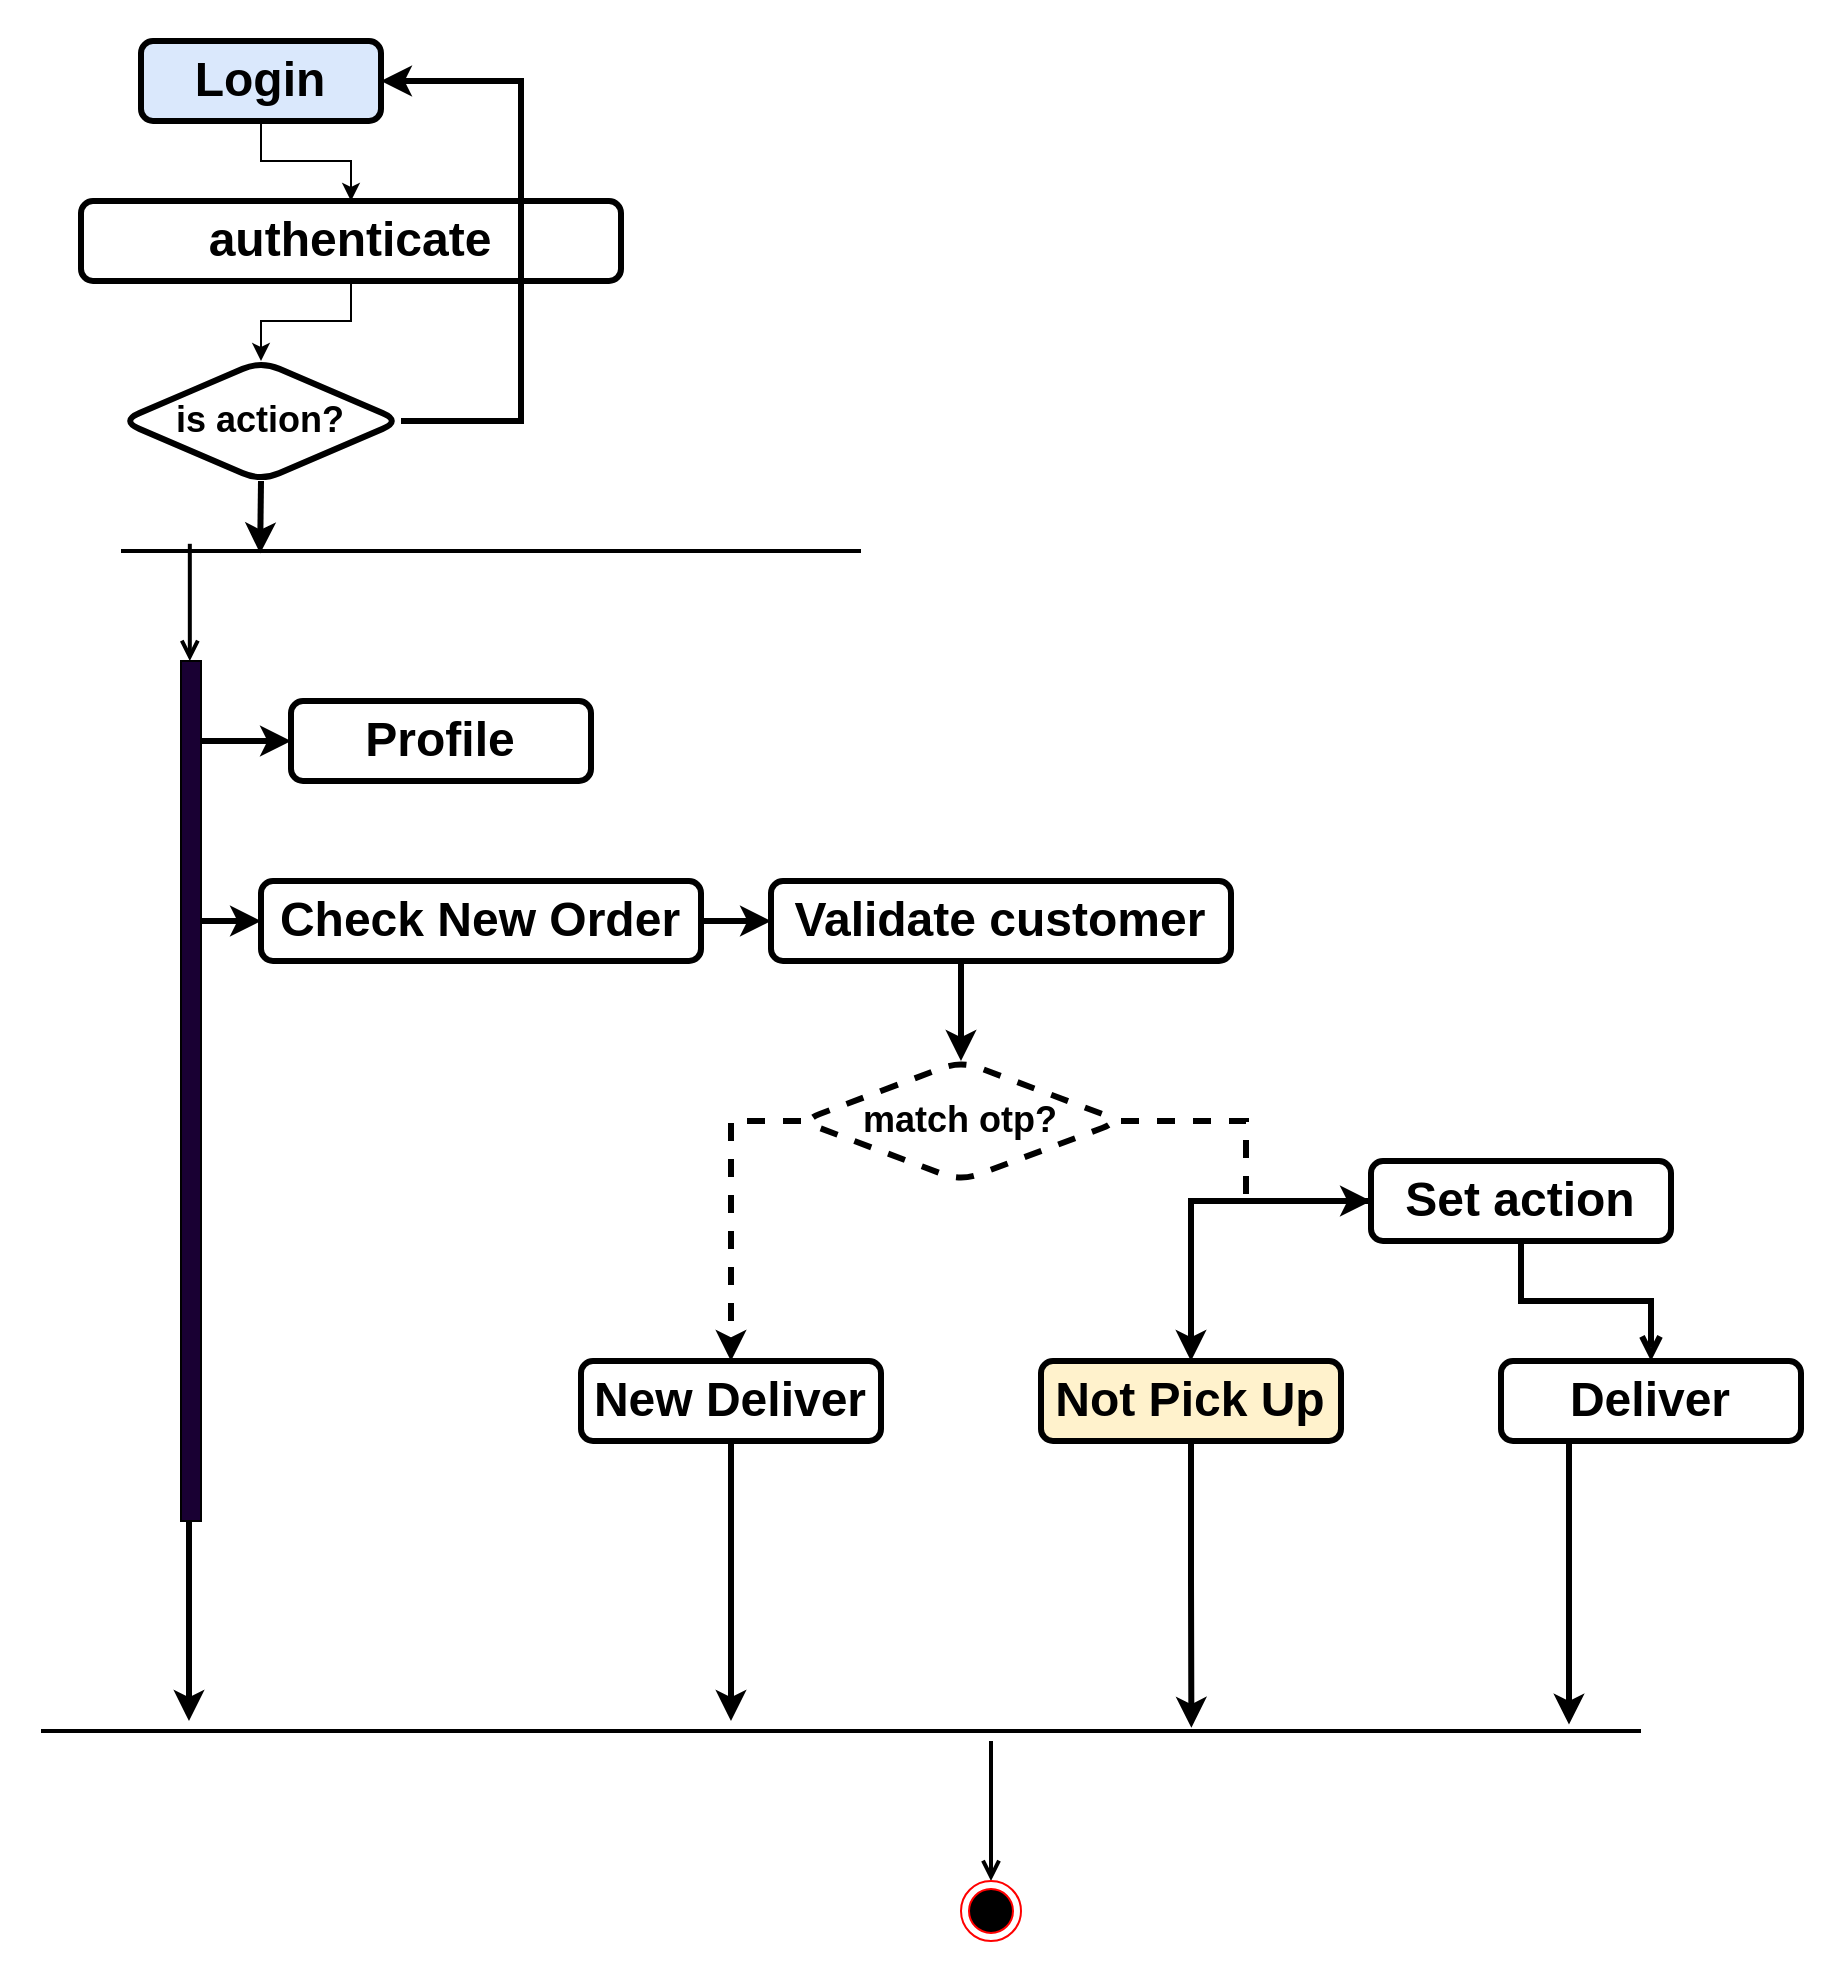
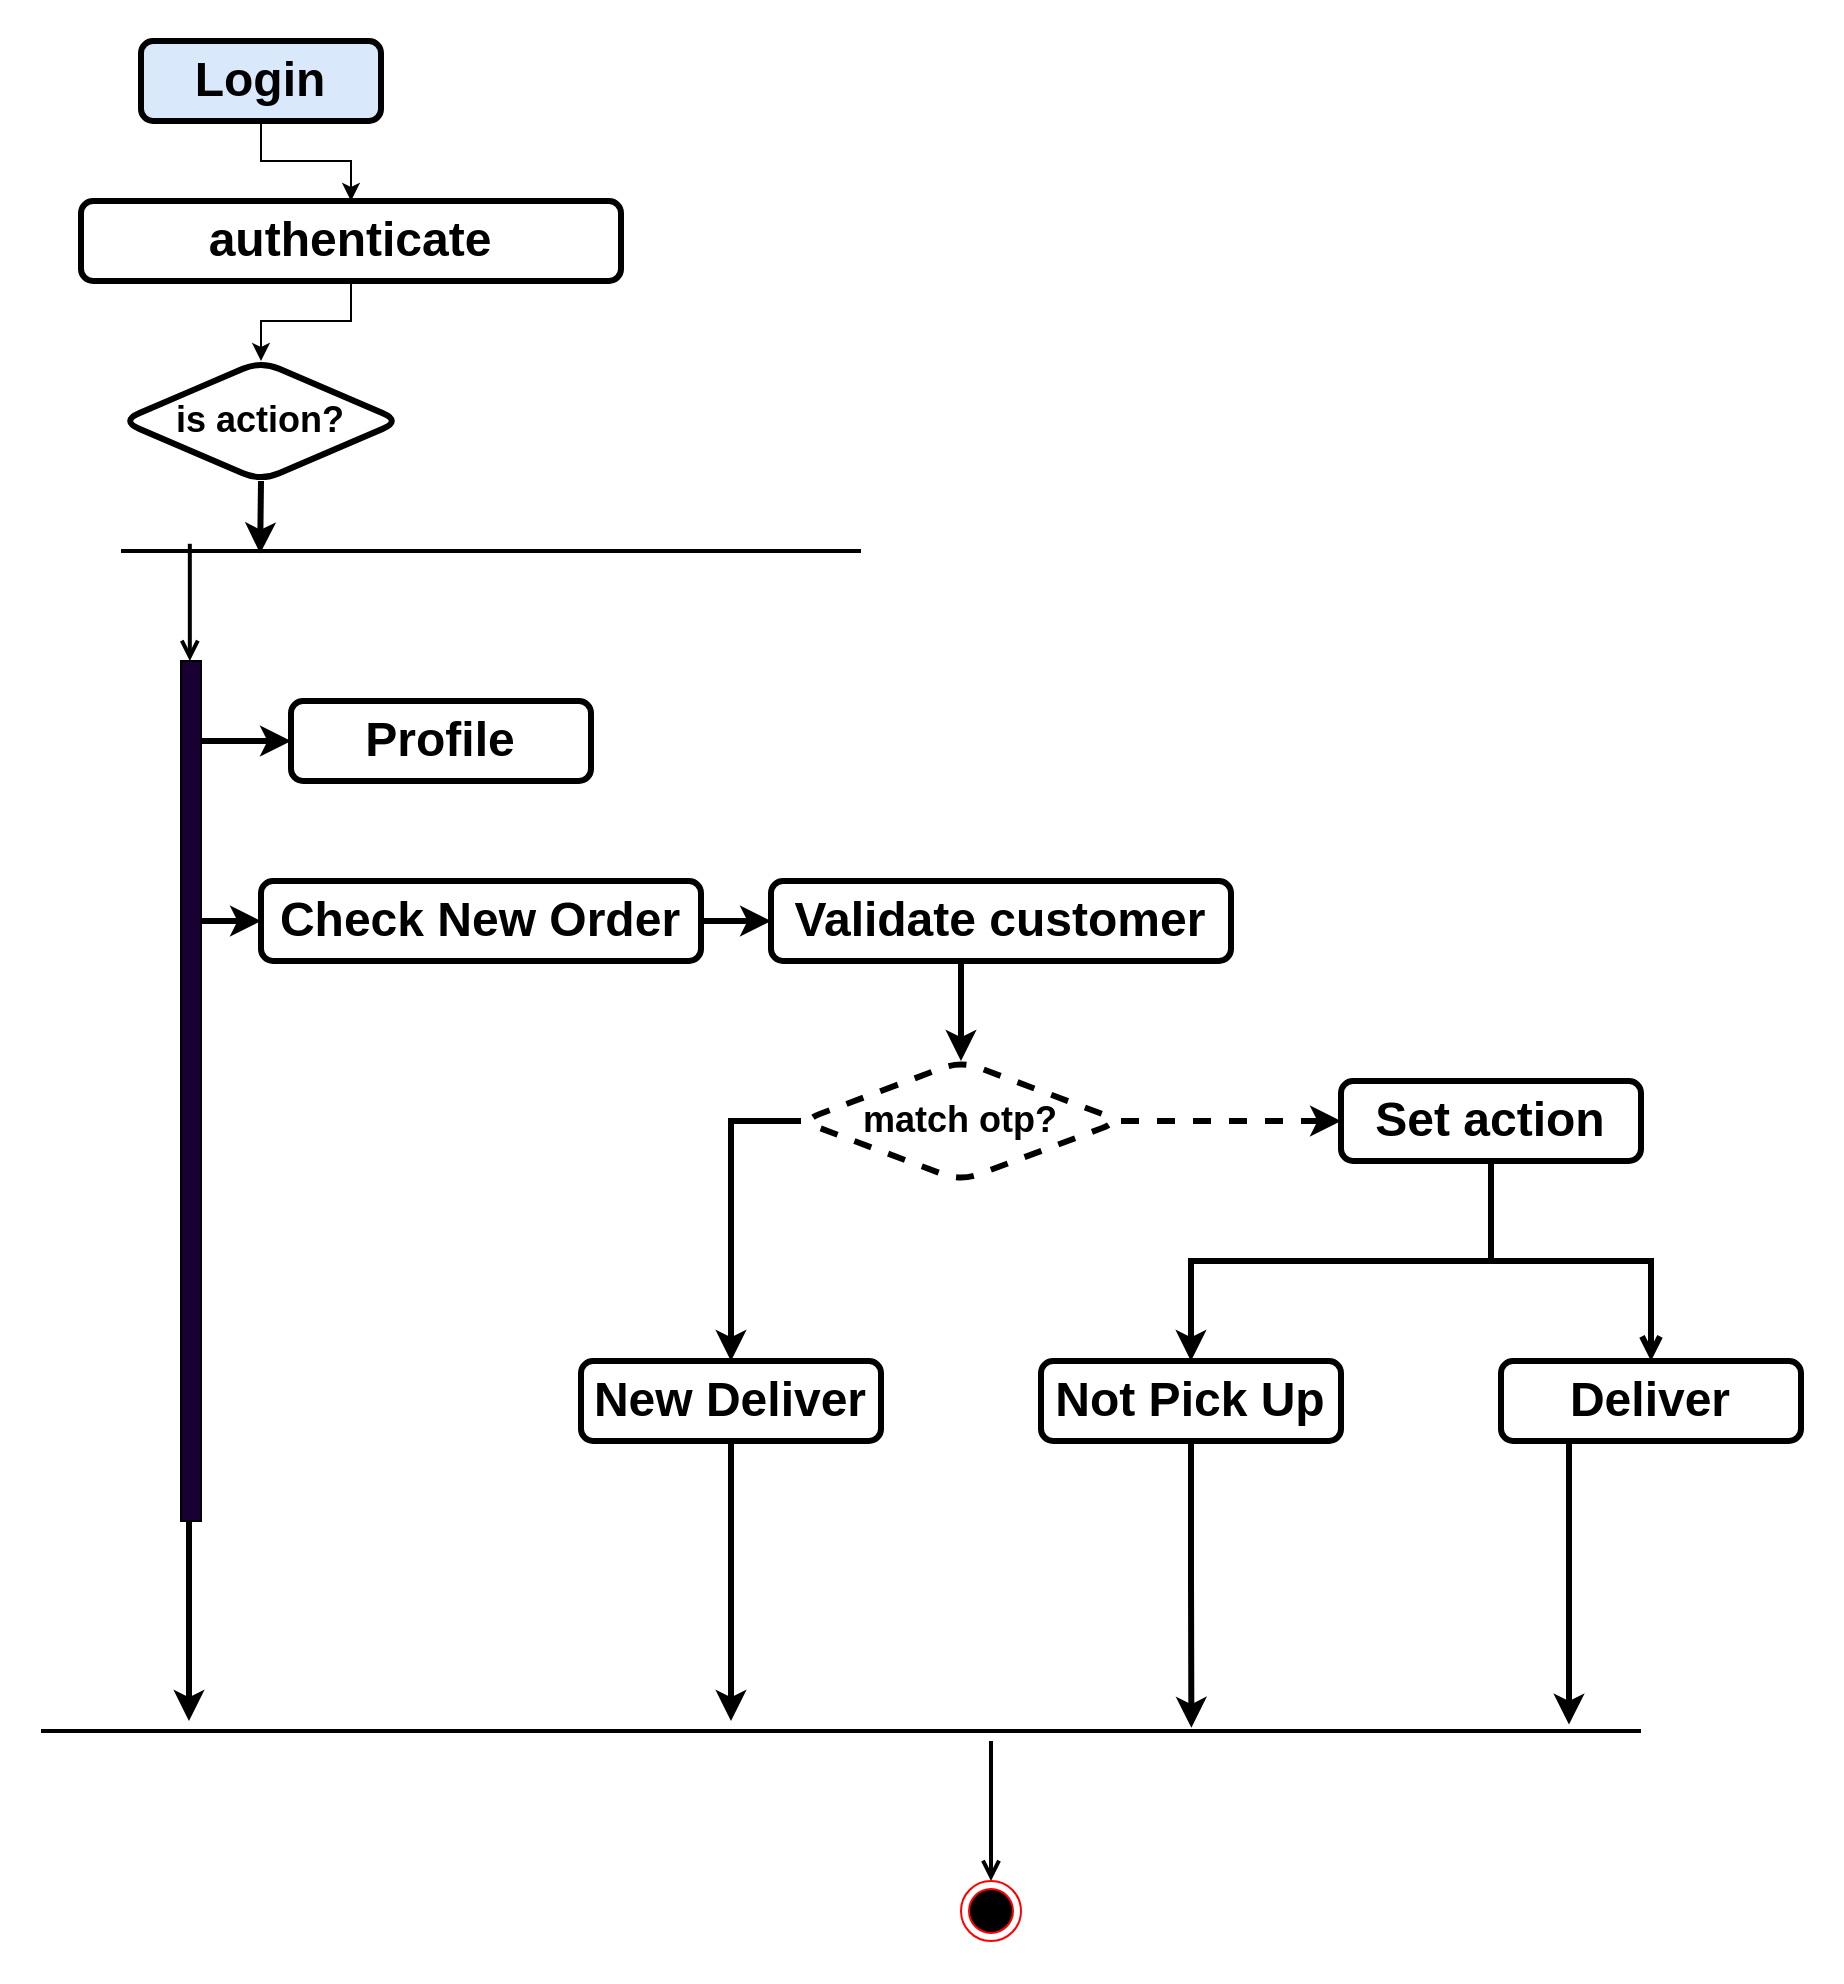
(521, 252) -> none
(774, 1121) -> (774, 1121)
(1521, 1201) -> (1491, 1121)
(1191, 1401) -> (1191, 1401)
